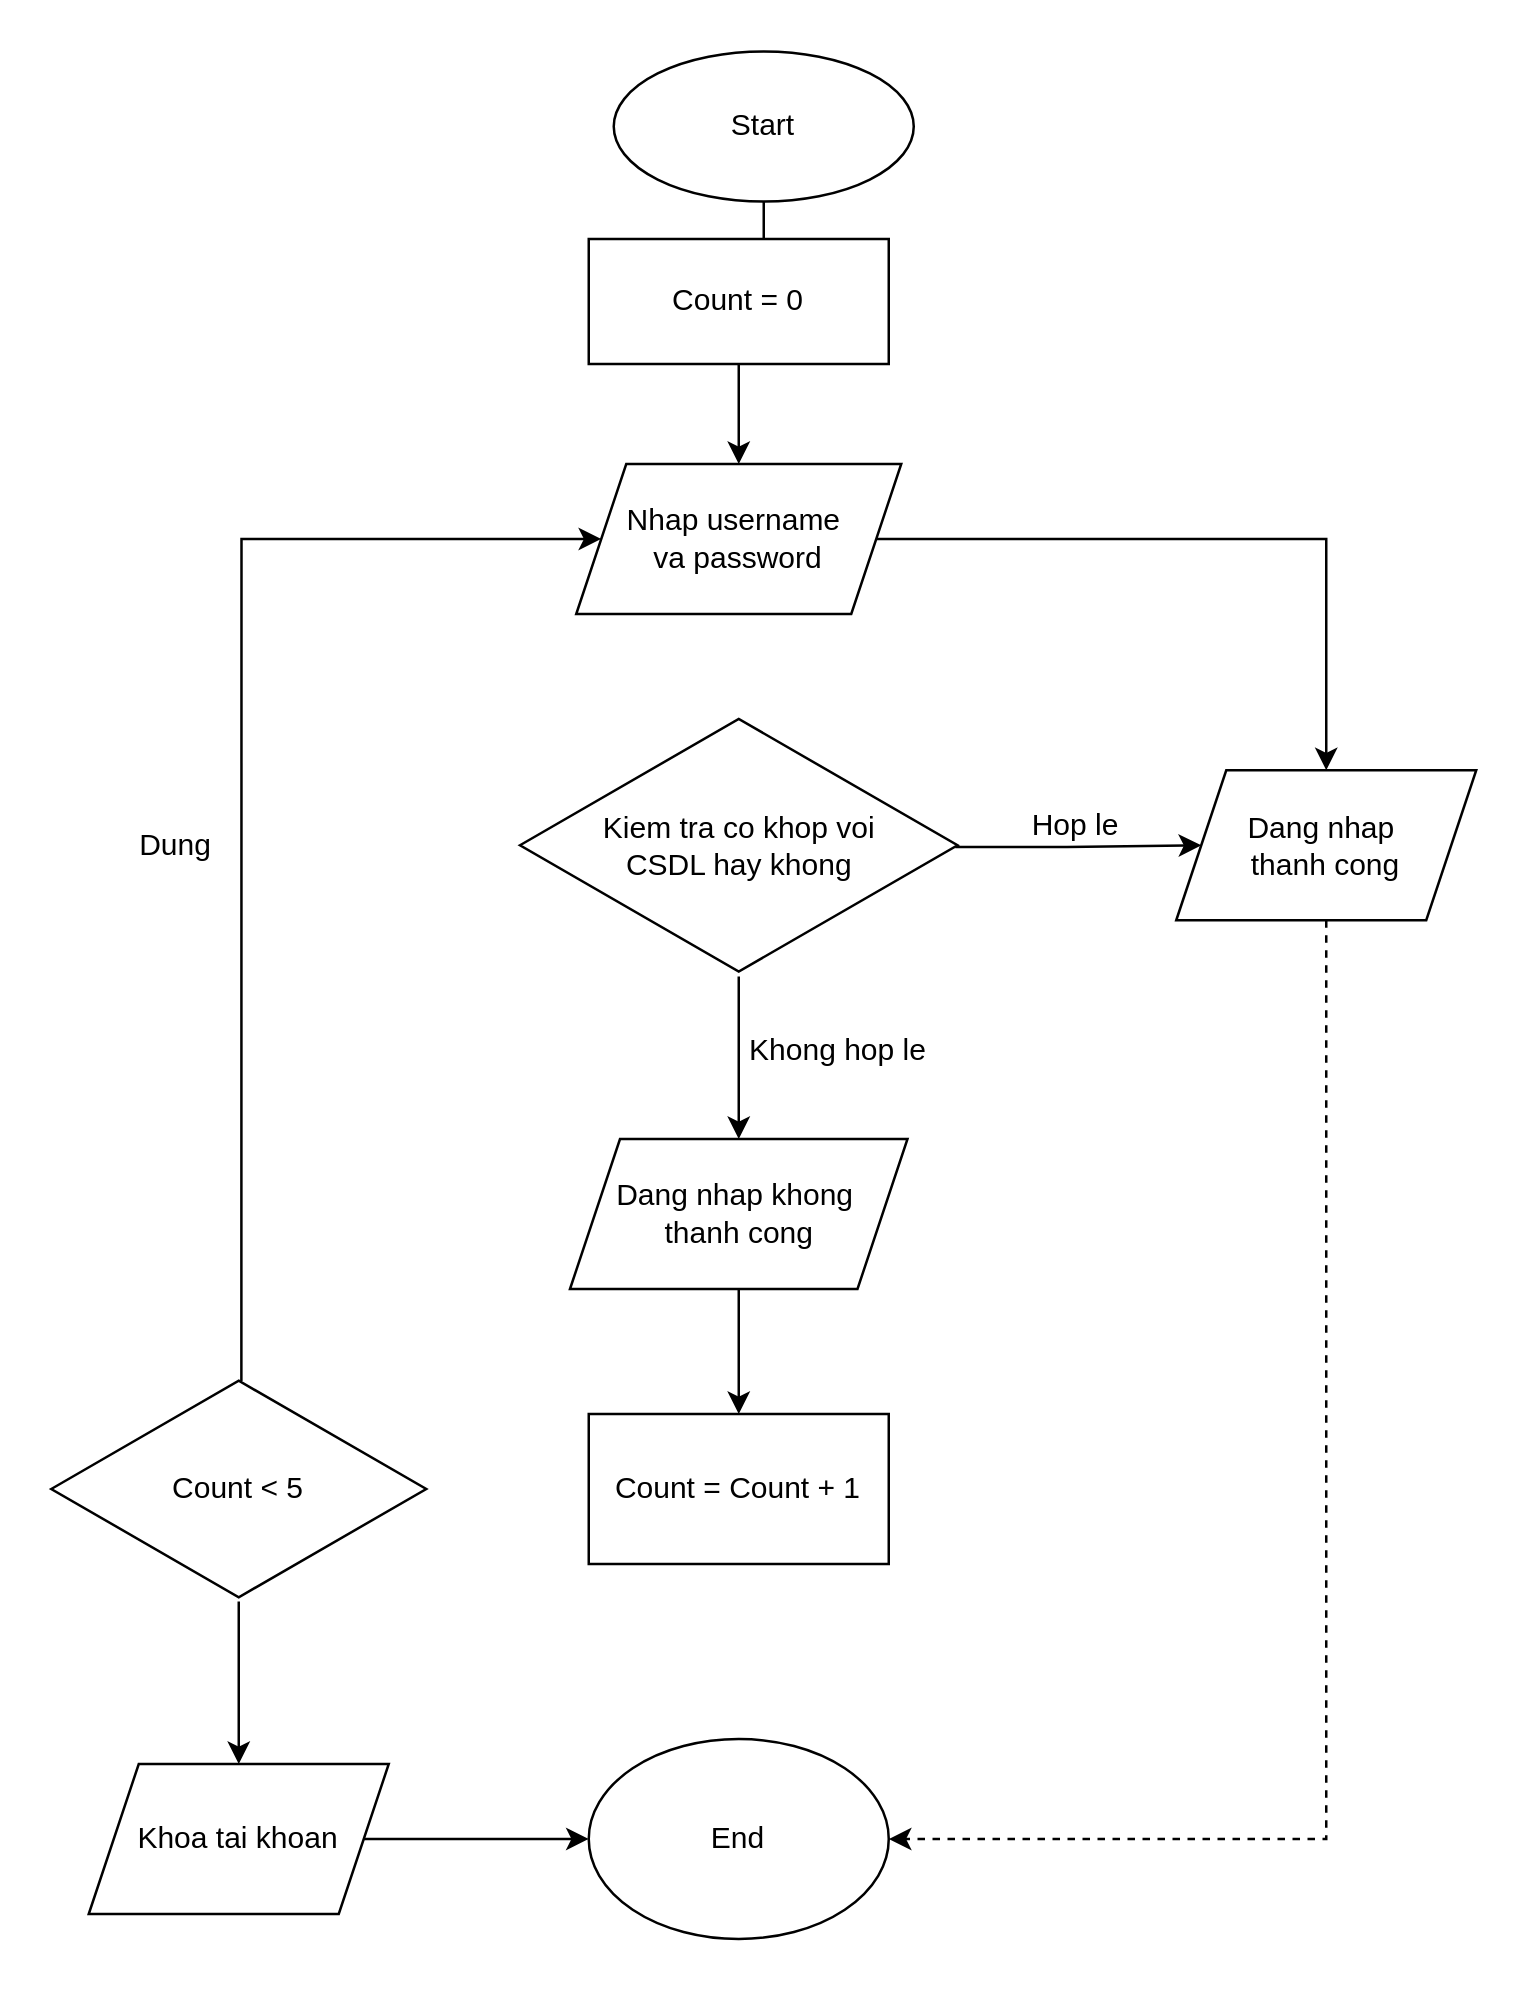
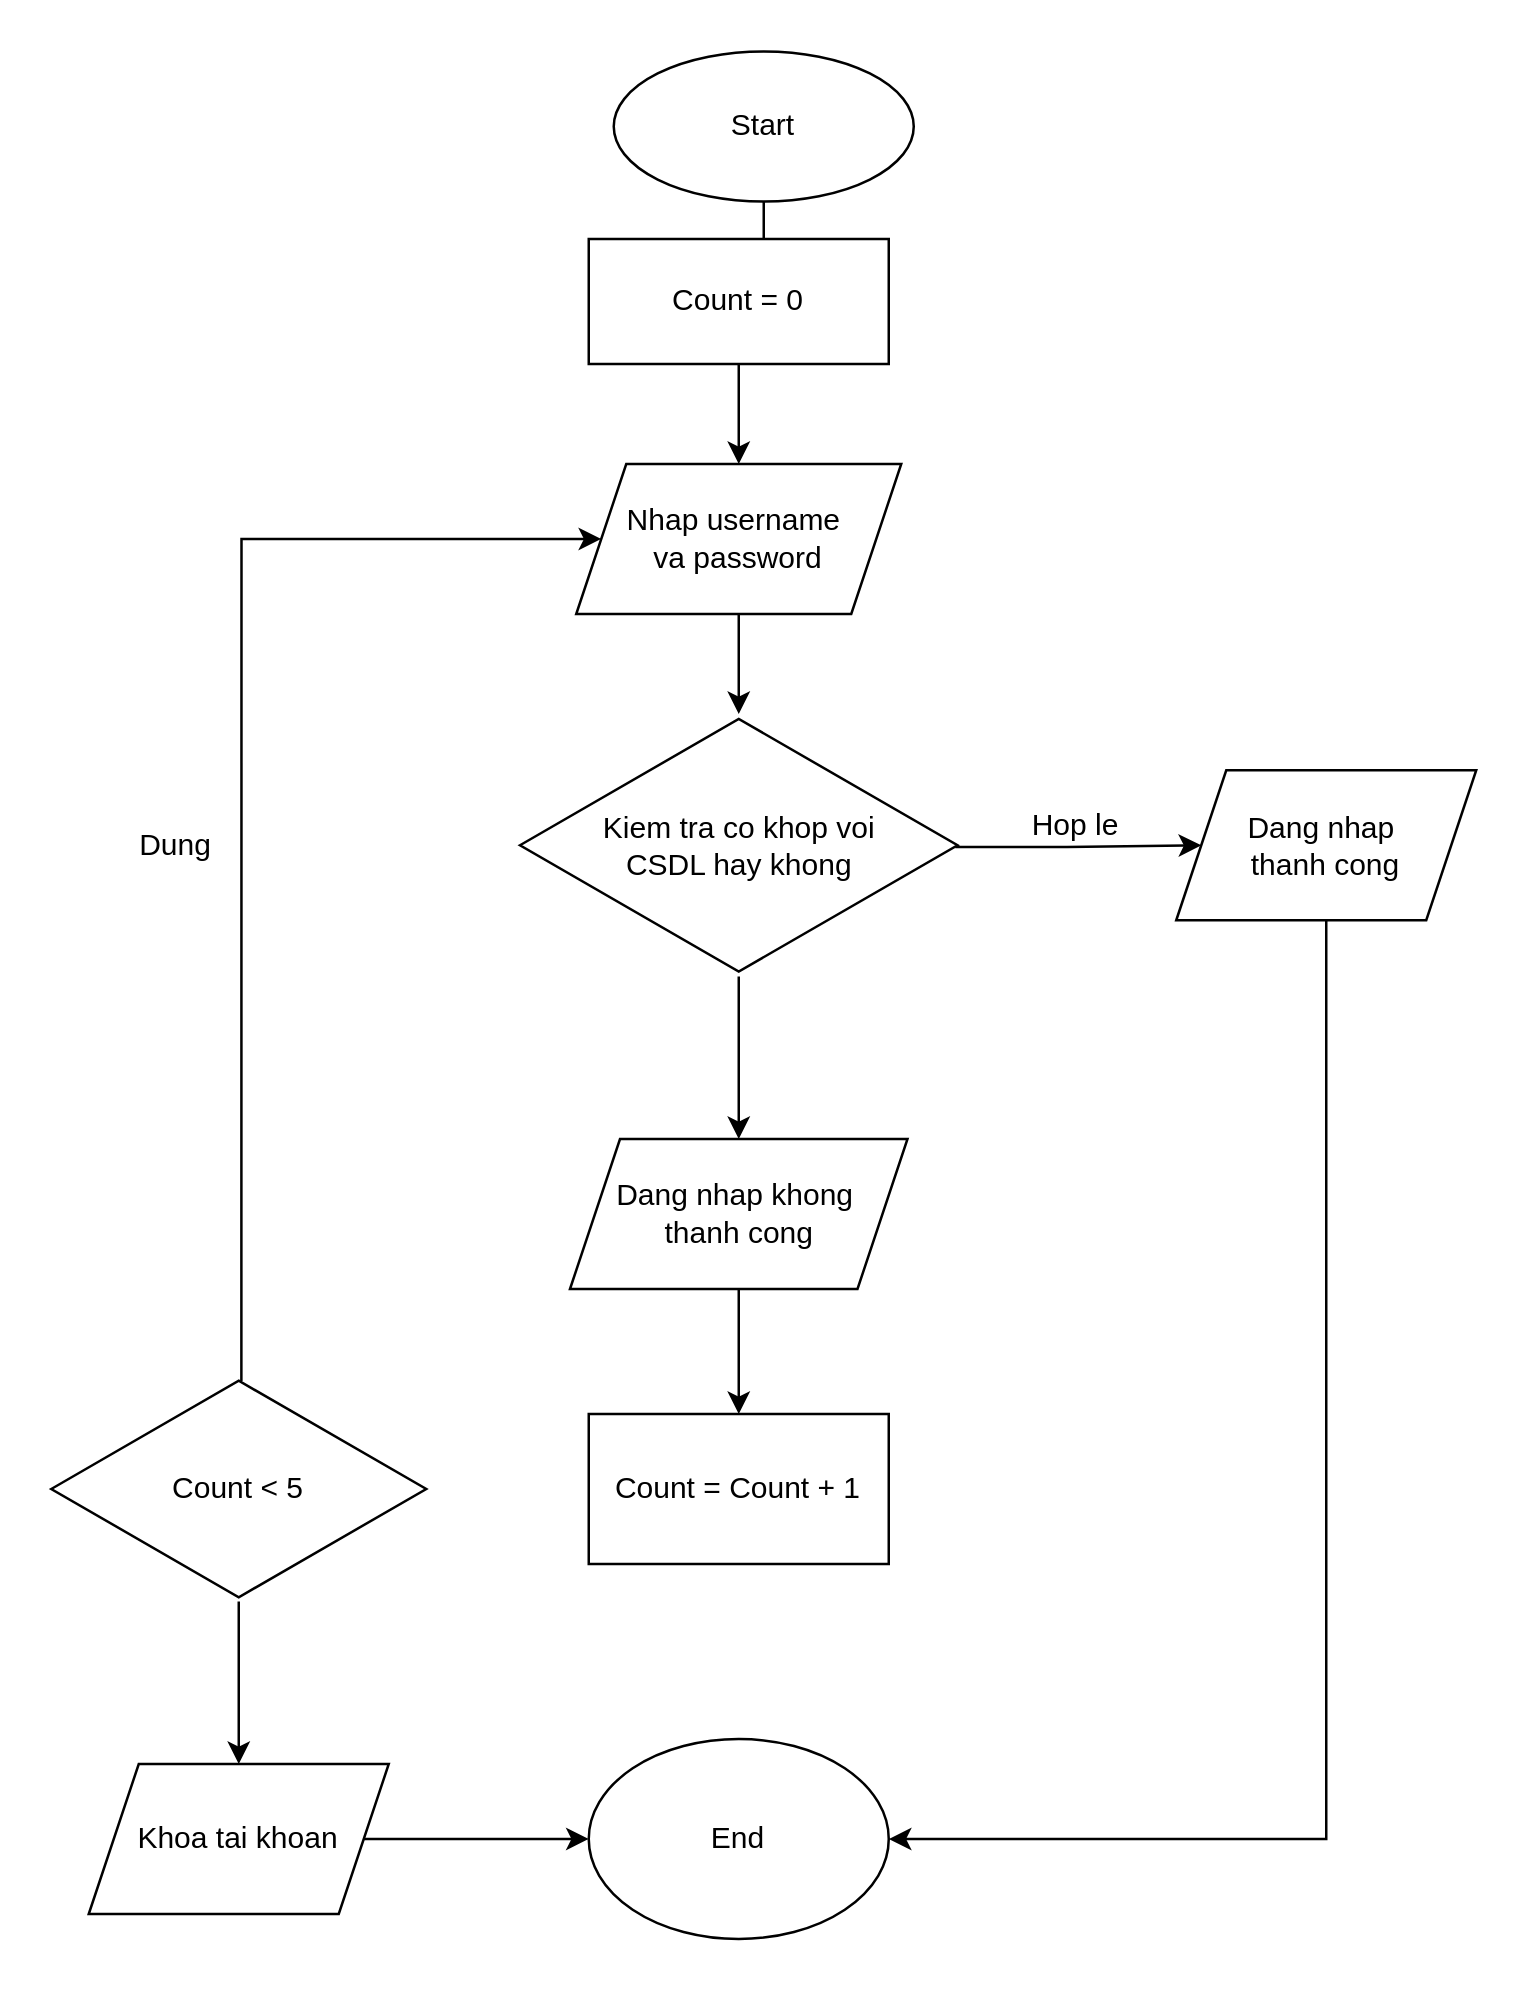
(1208, 539) -> (739, 656)
(839, 1051) -> none
(1326, 1592) -> (1326, 1592)
